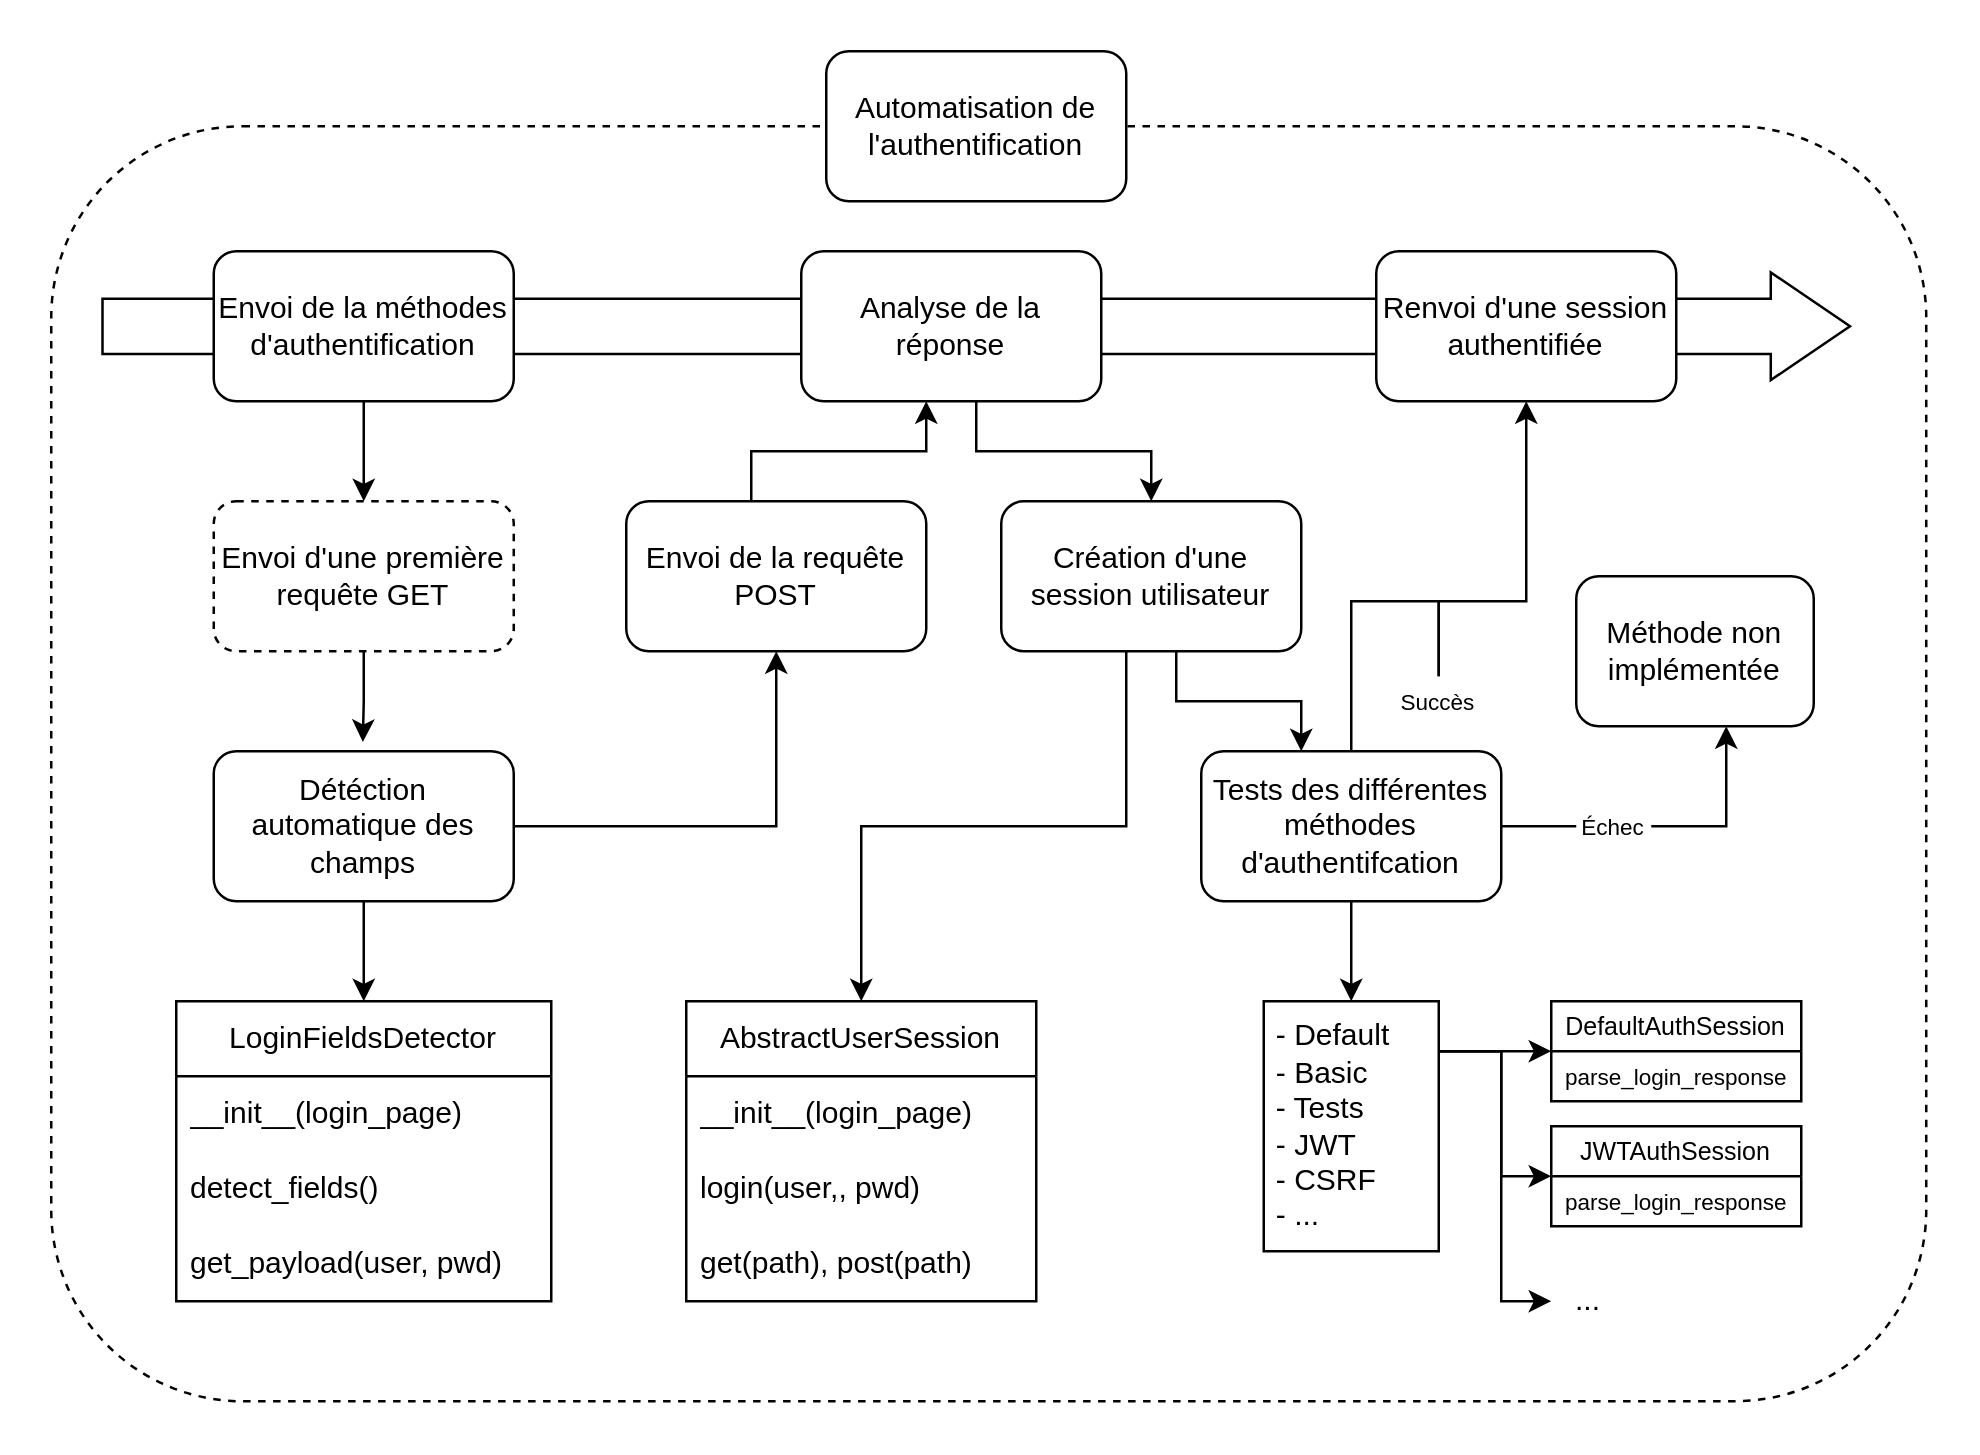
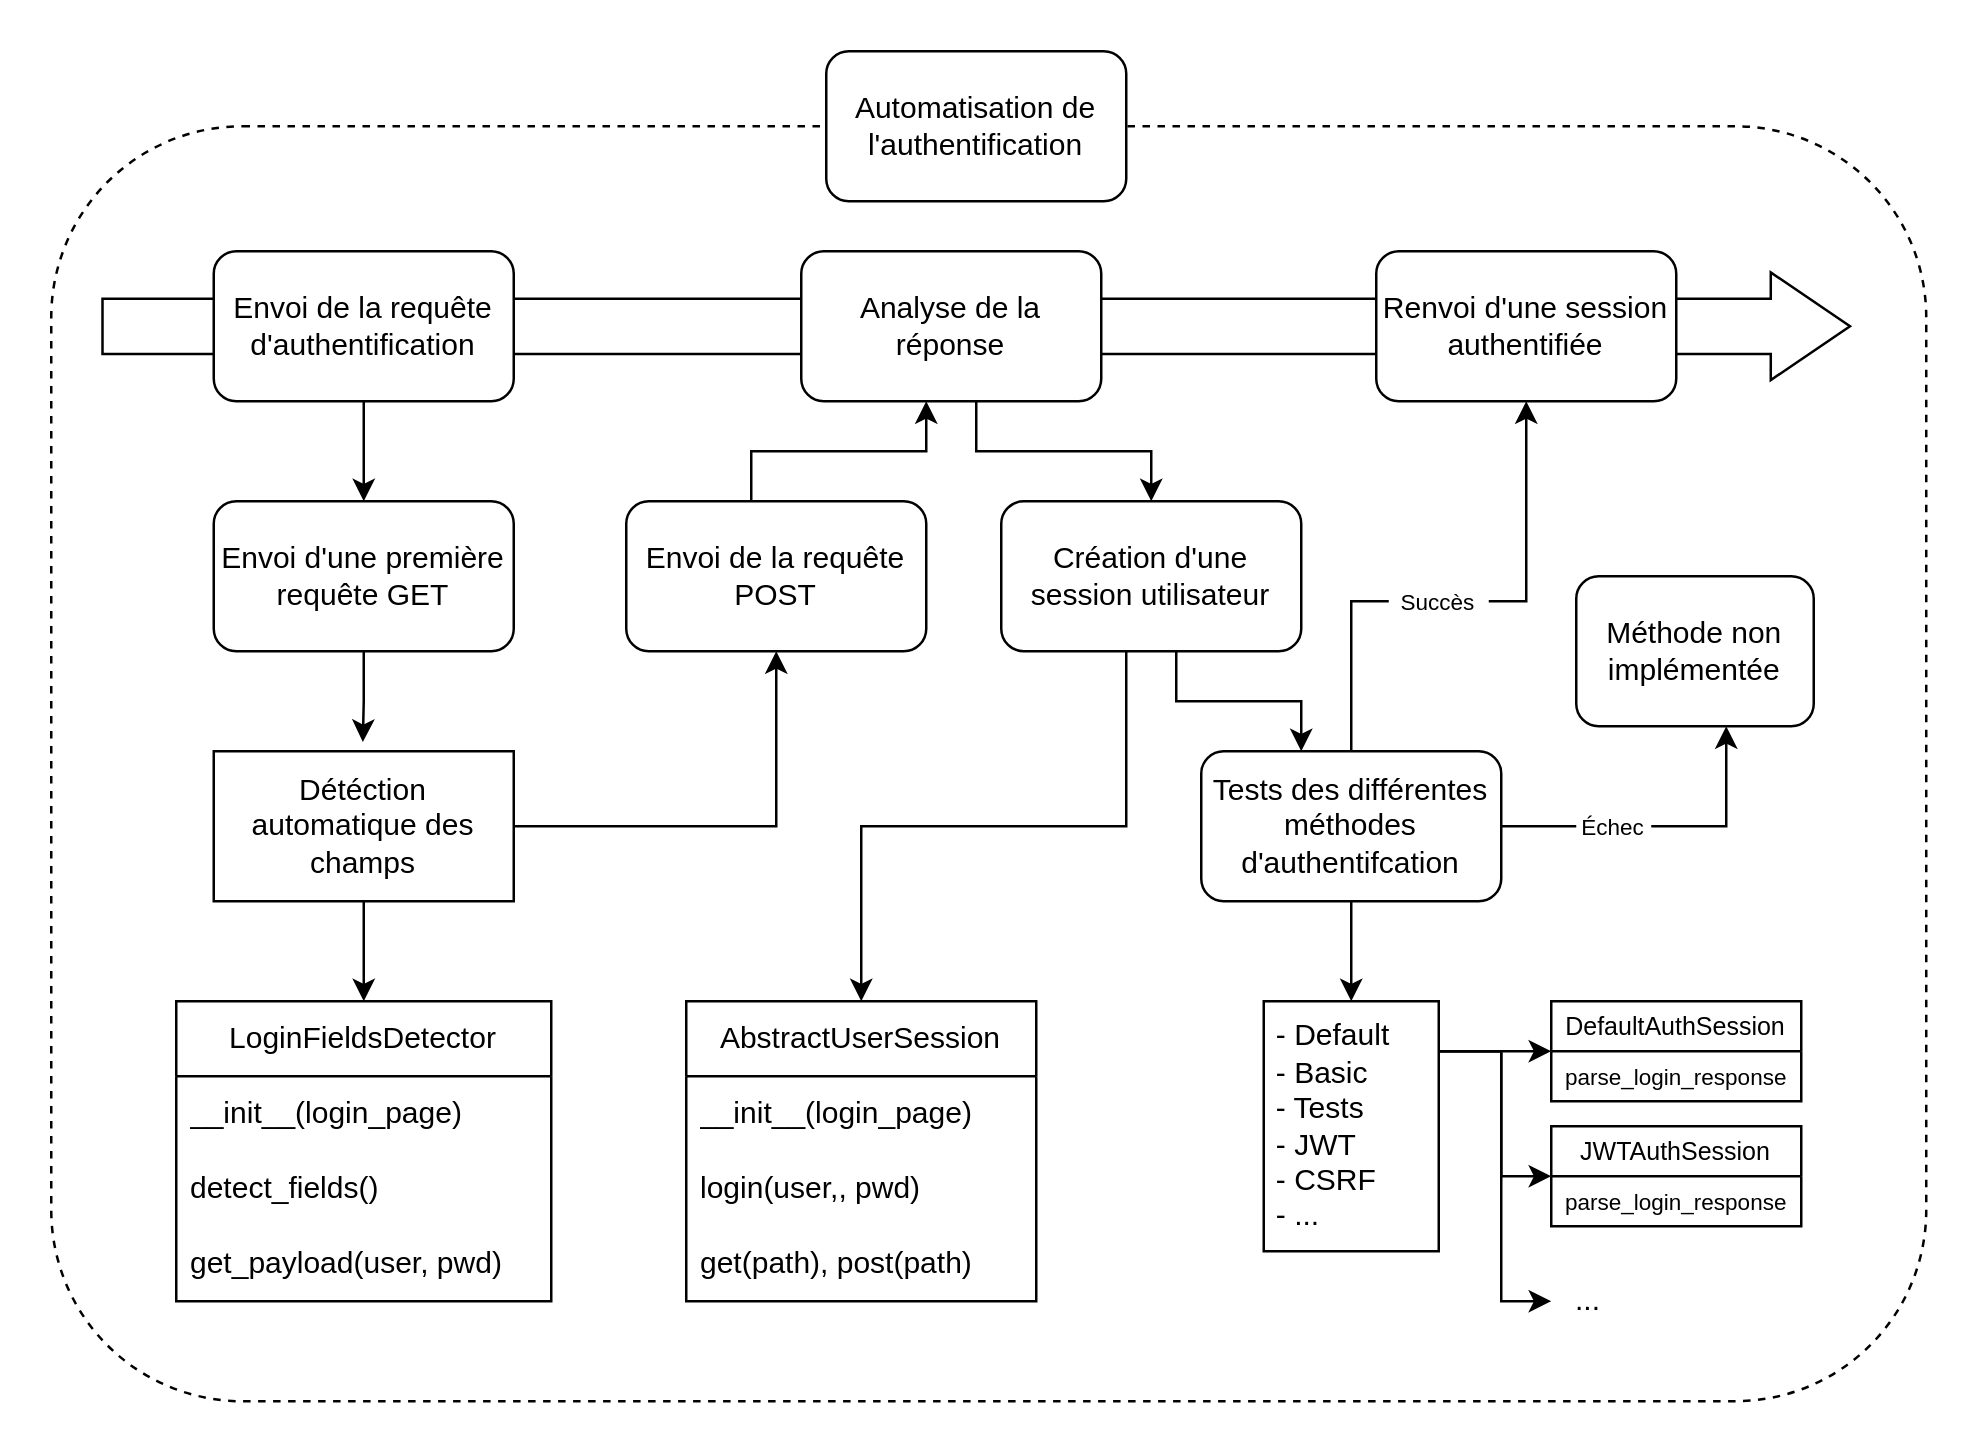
(364, 326) -> (364, 326)
(364, 576) -> (364, 576)
(1439, 701) -> (1439, 601)
(364, 826) -> (364, 826)
